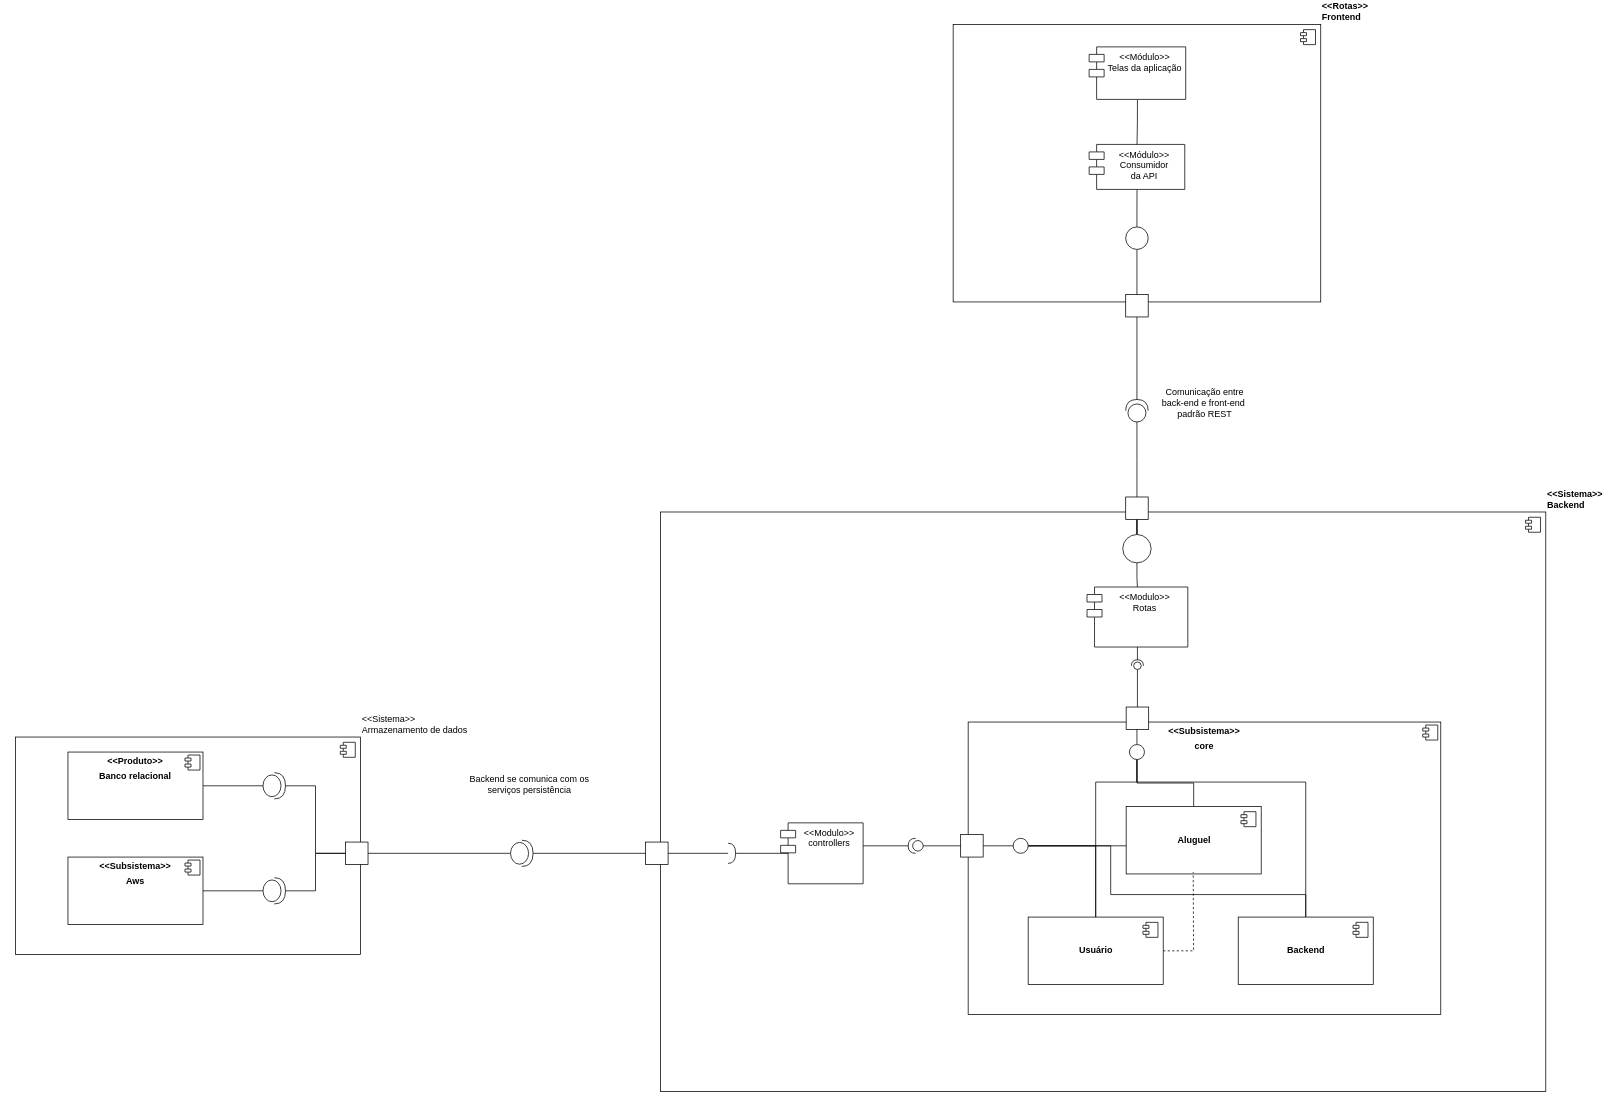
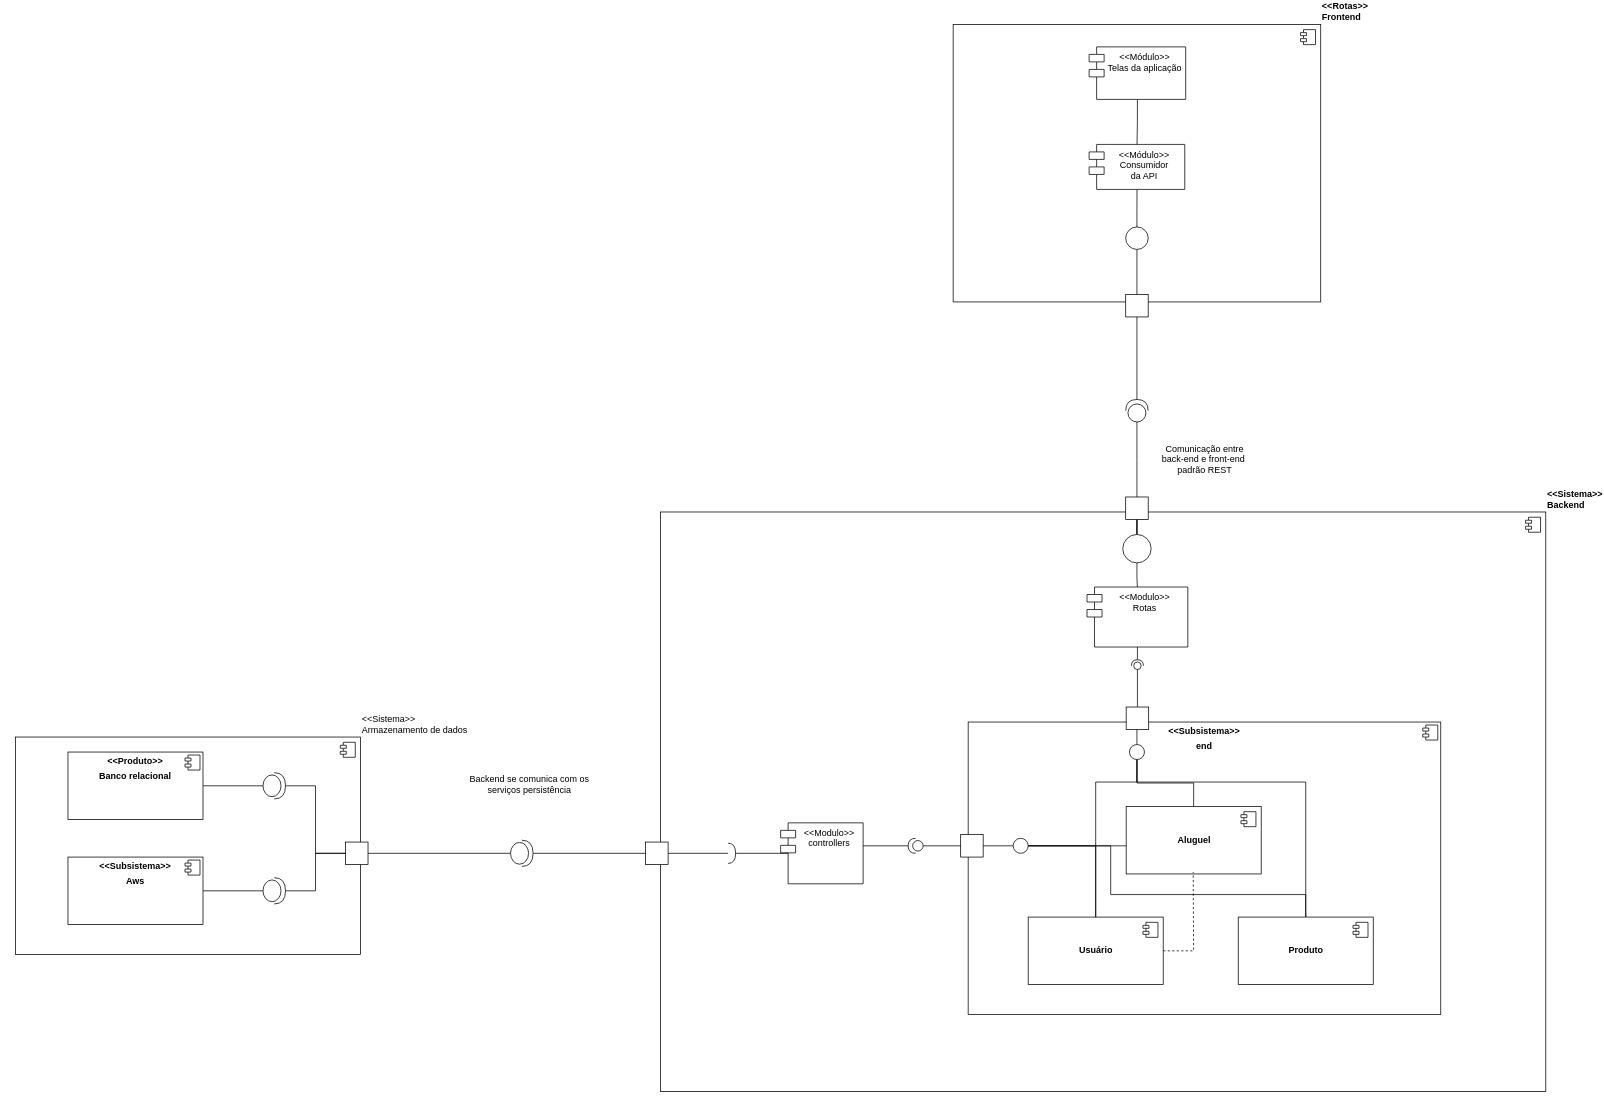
(1204, 403) -> (1204, 459)
(1002, 722) -> (1002, 722)
(1306, 951) -> (1306, 951)
